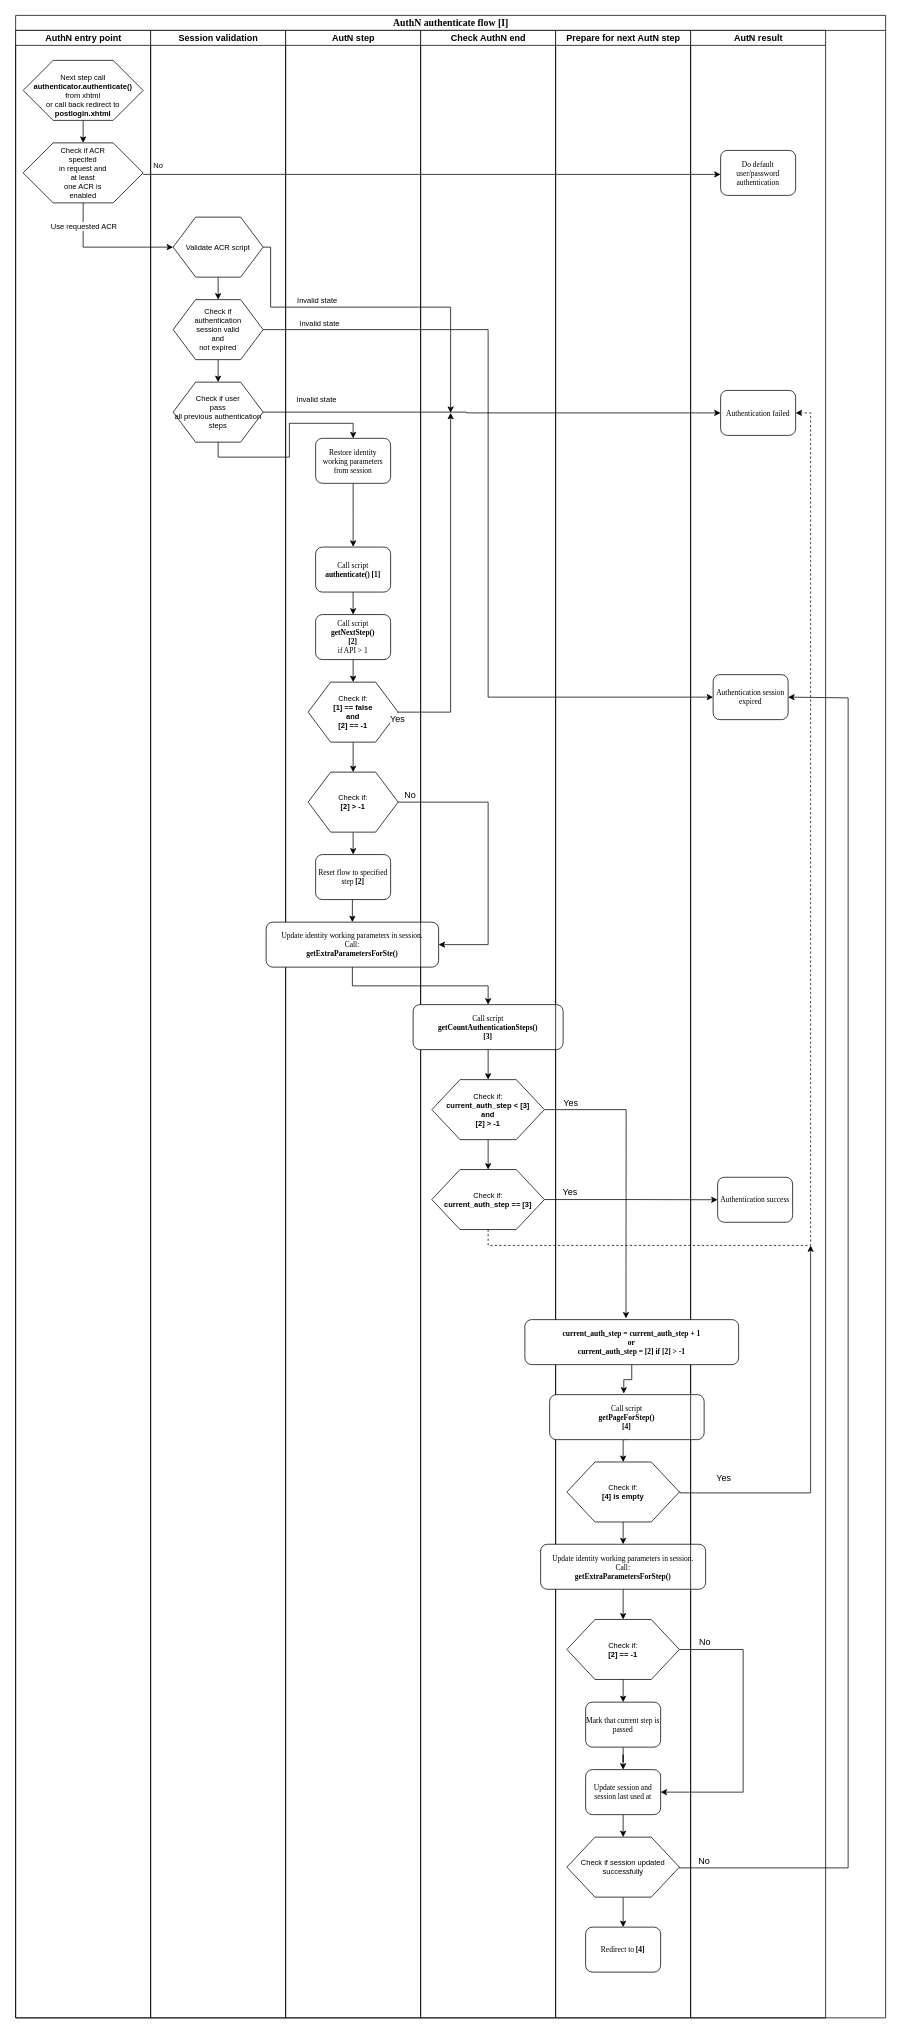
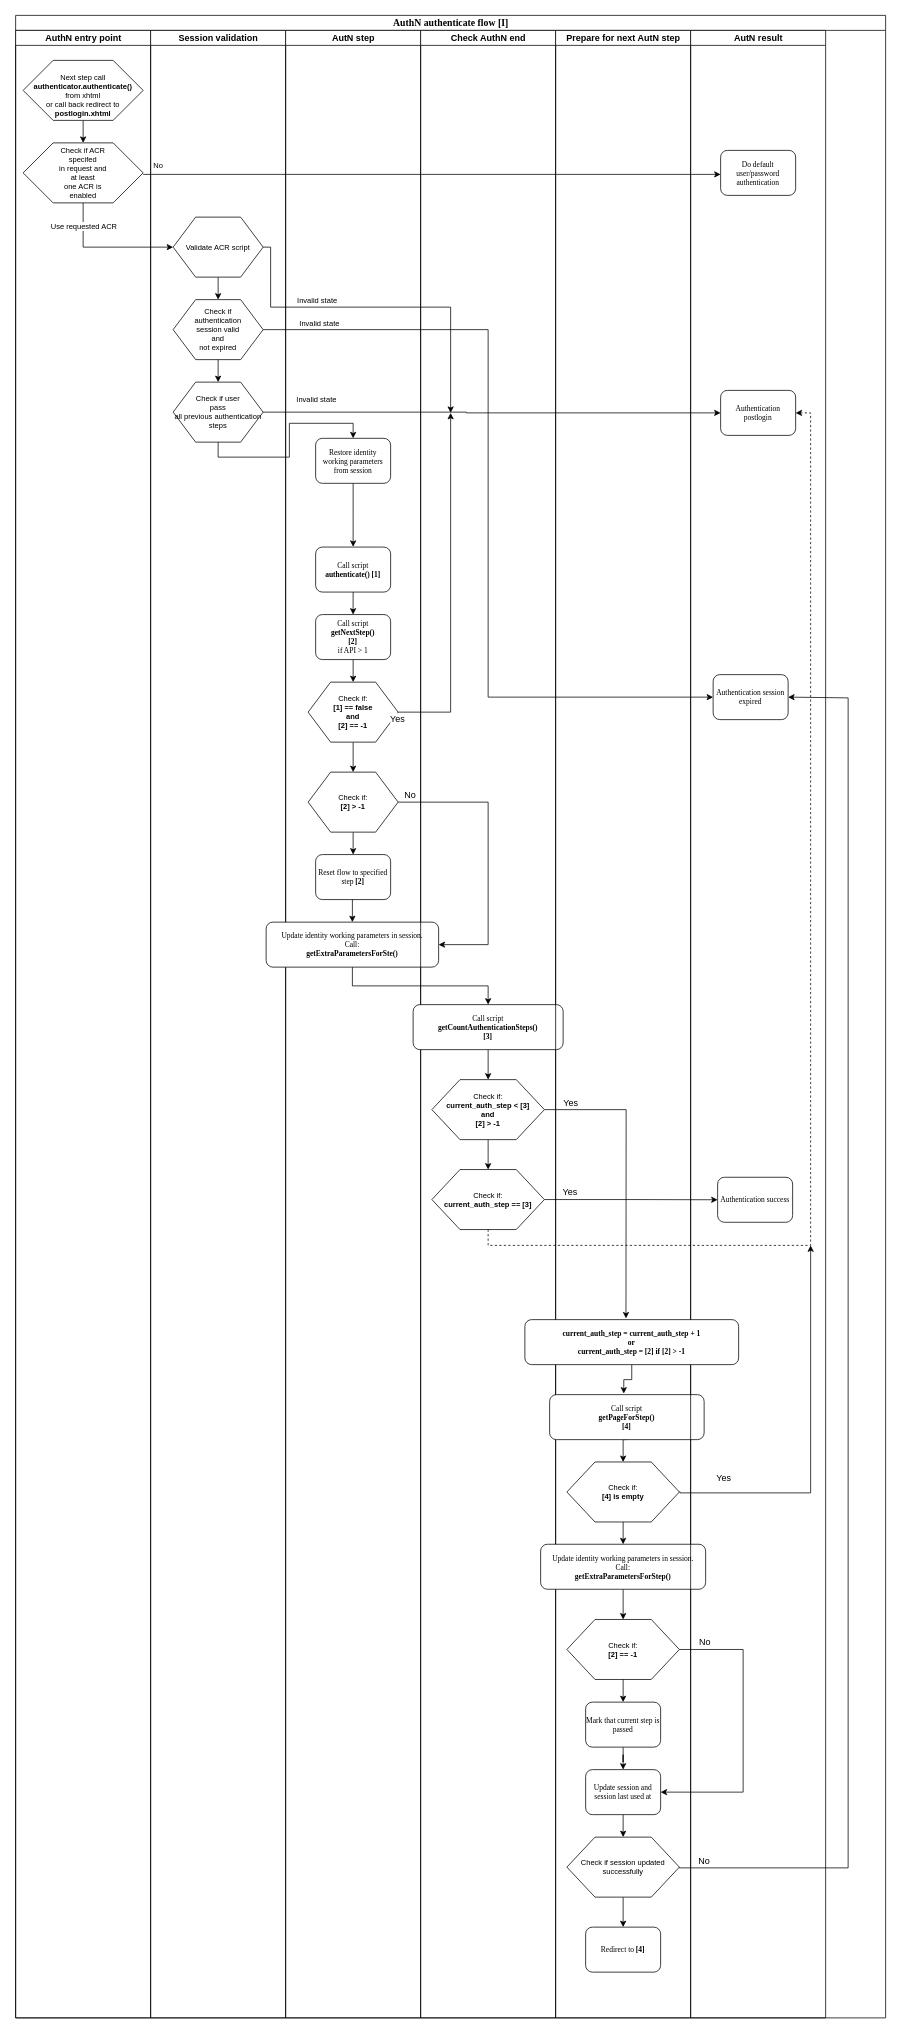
(758, 413) -> (758, 413)
